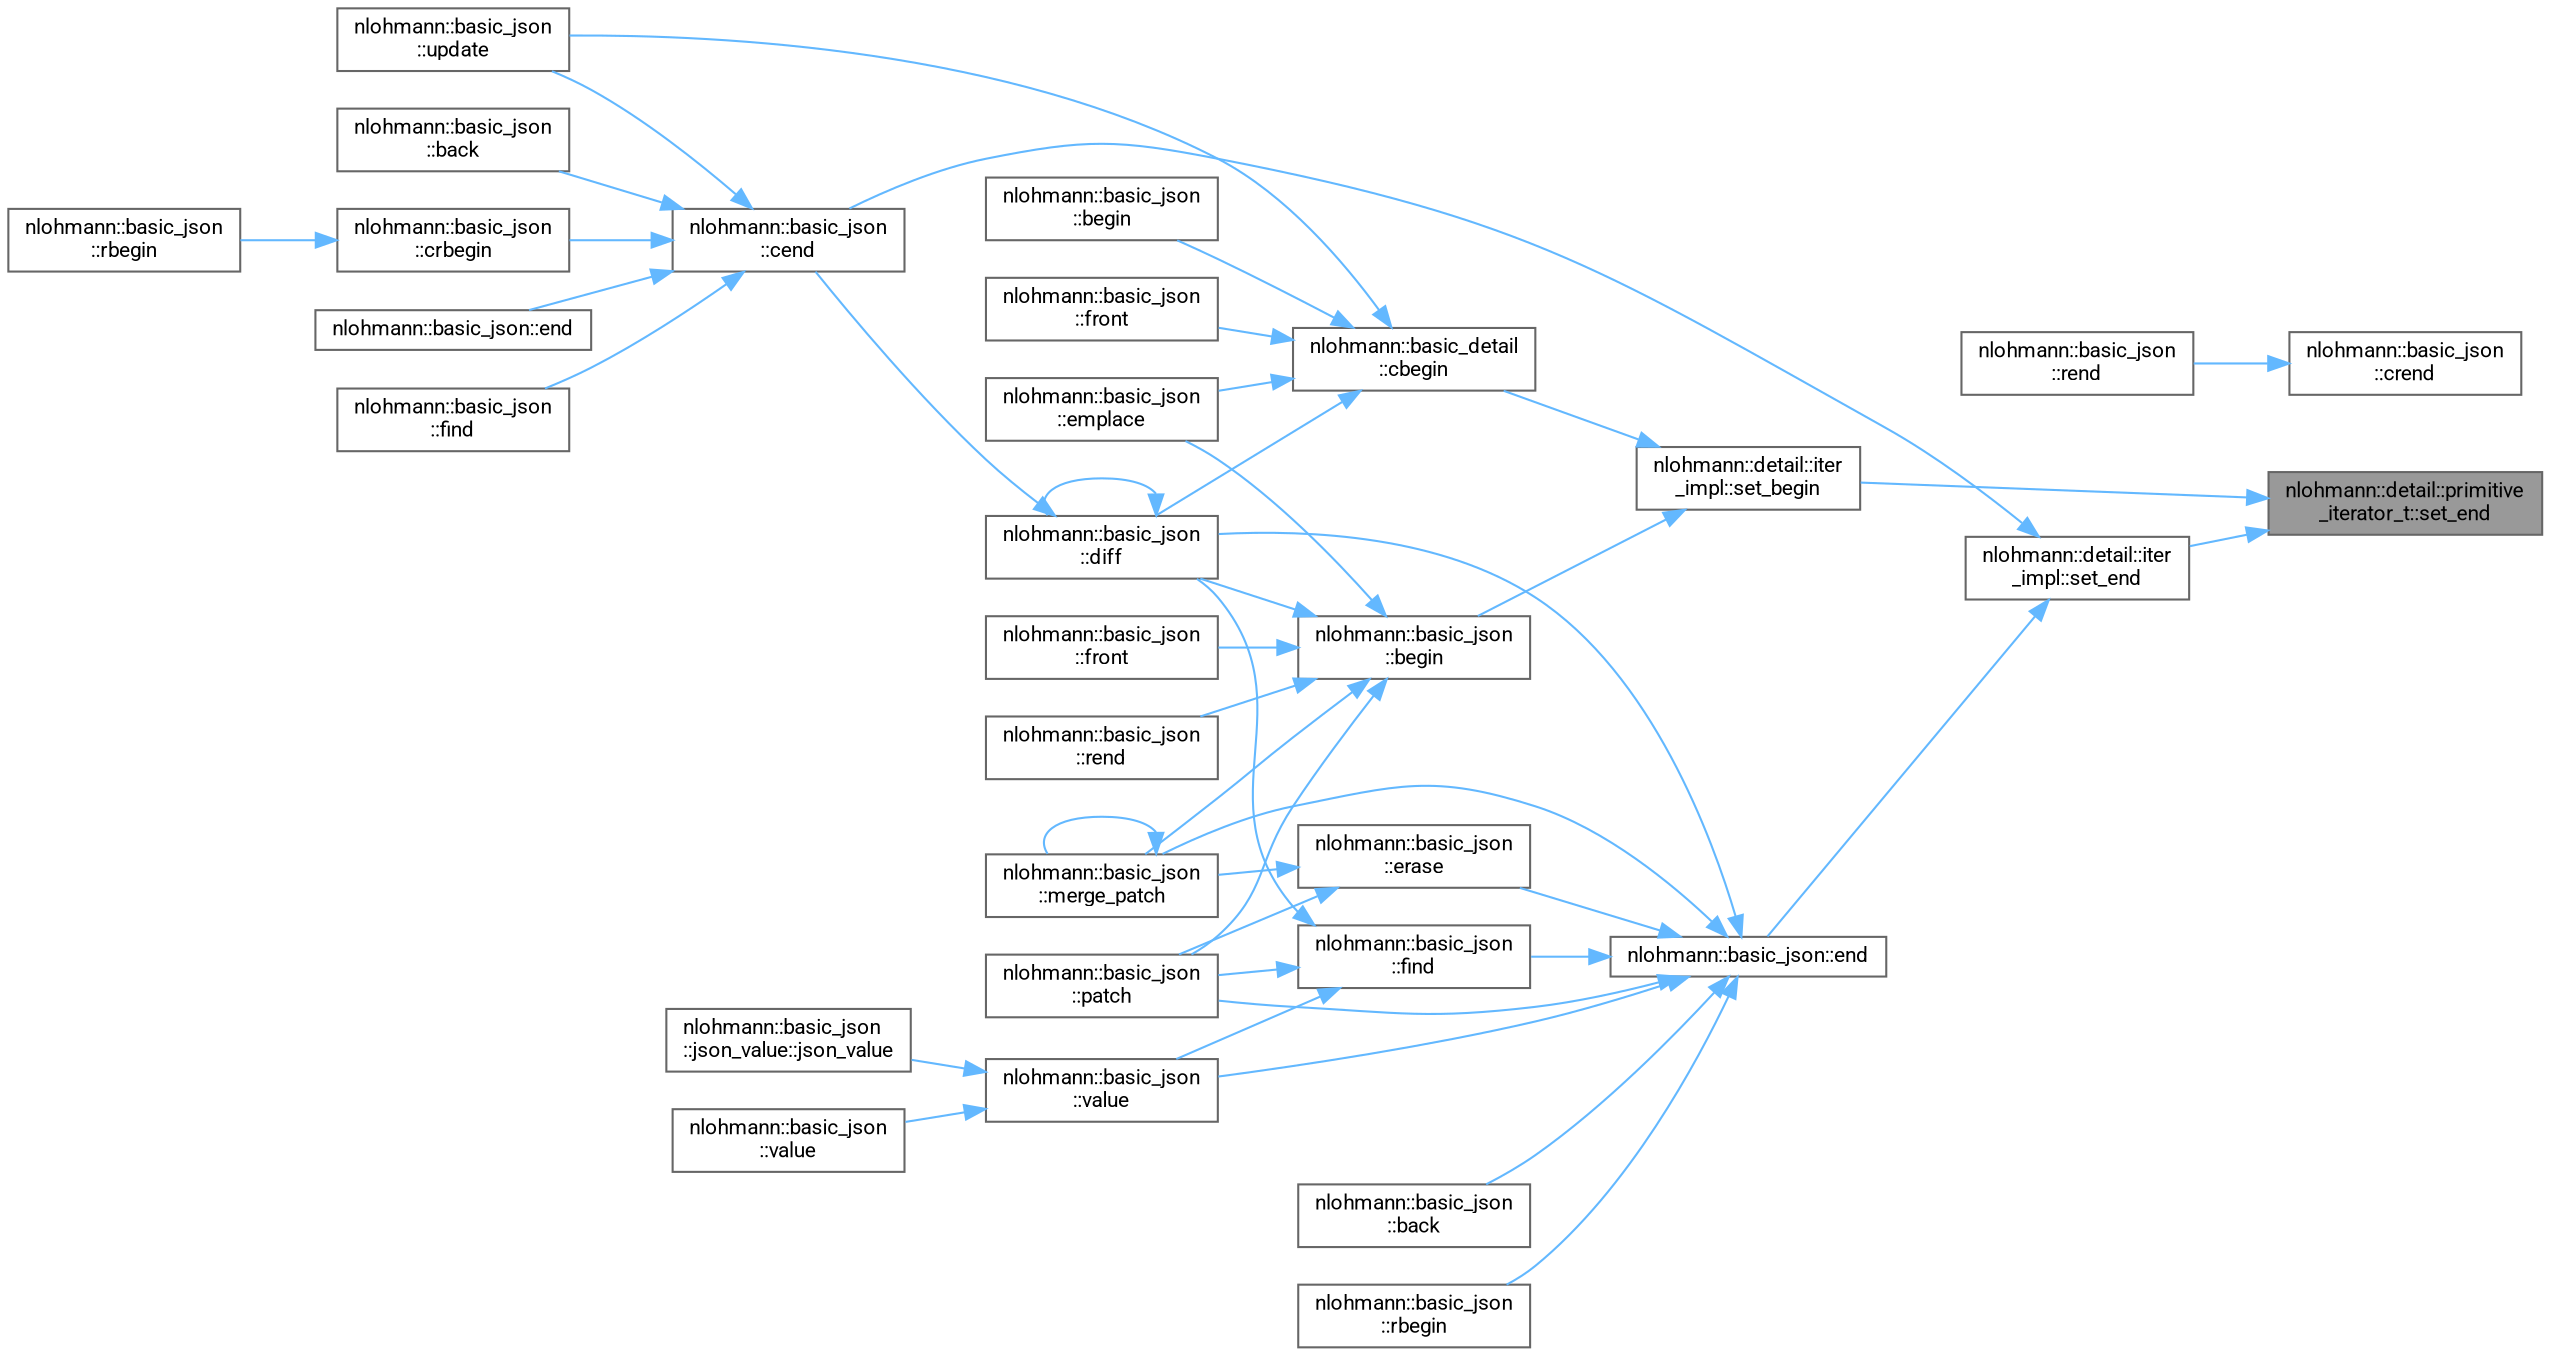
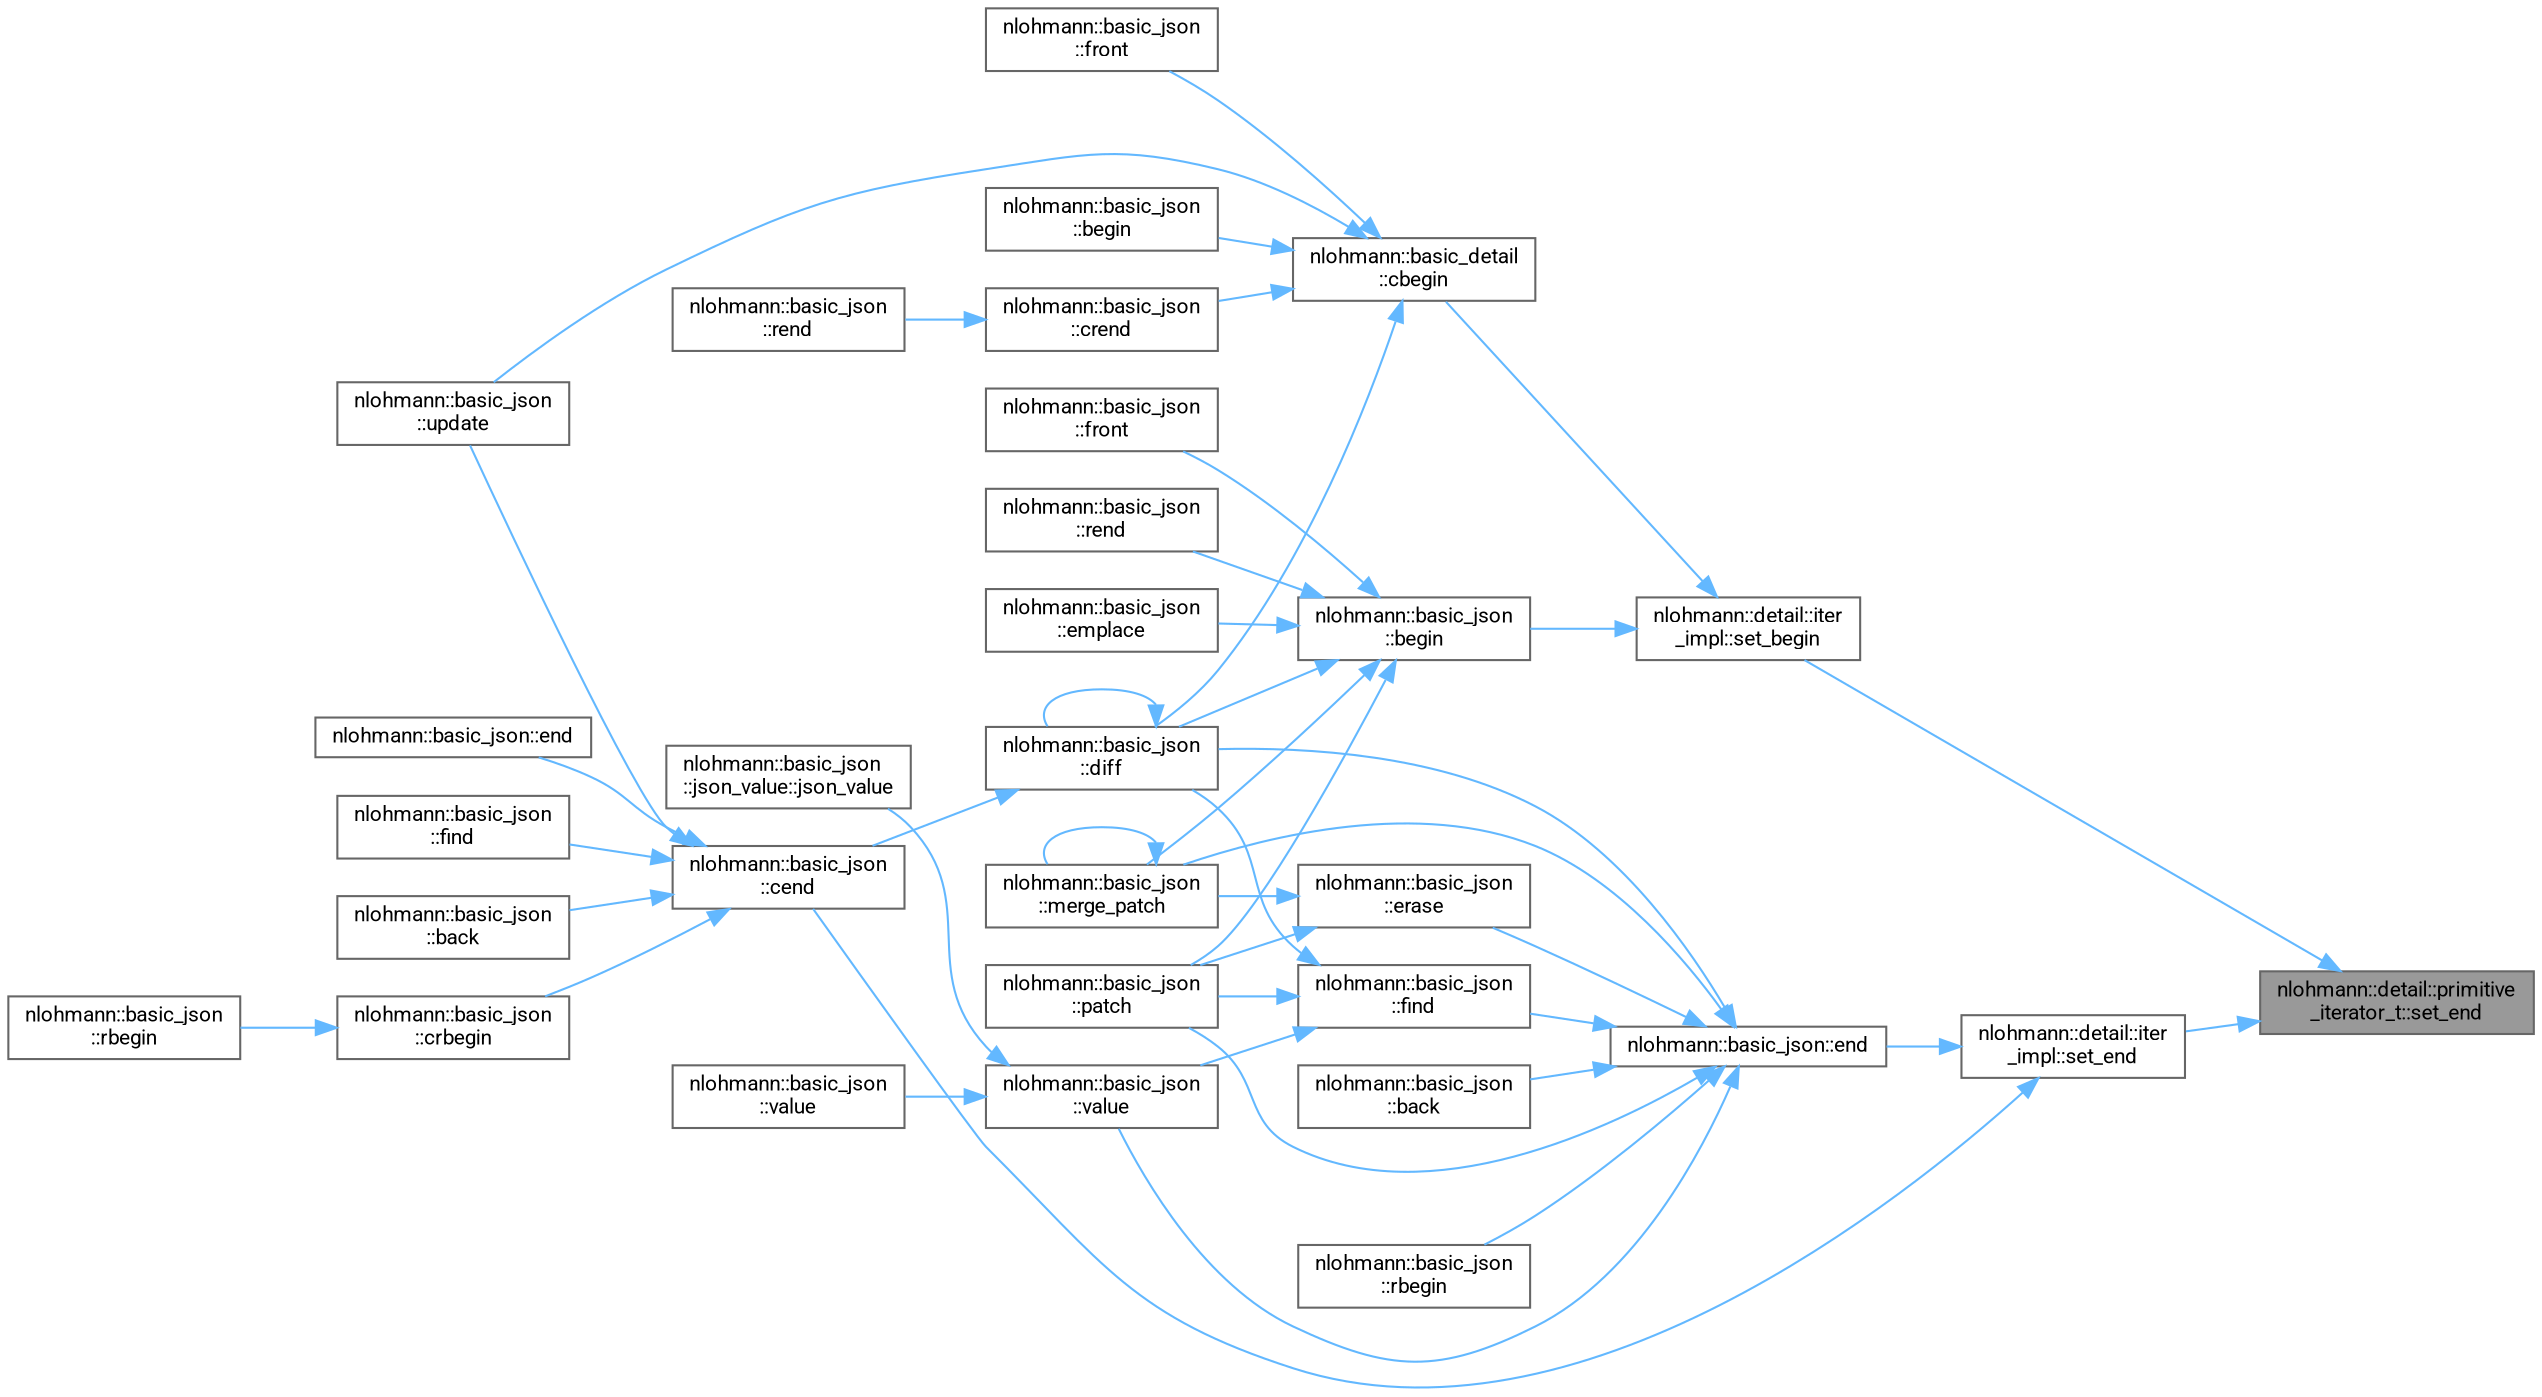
(1245, 386) -> (1245, 297)
